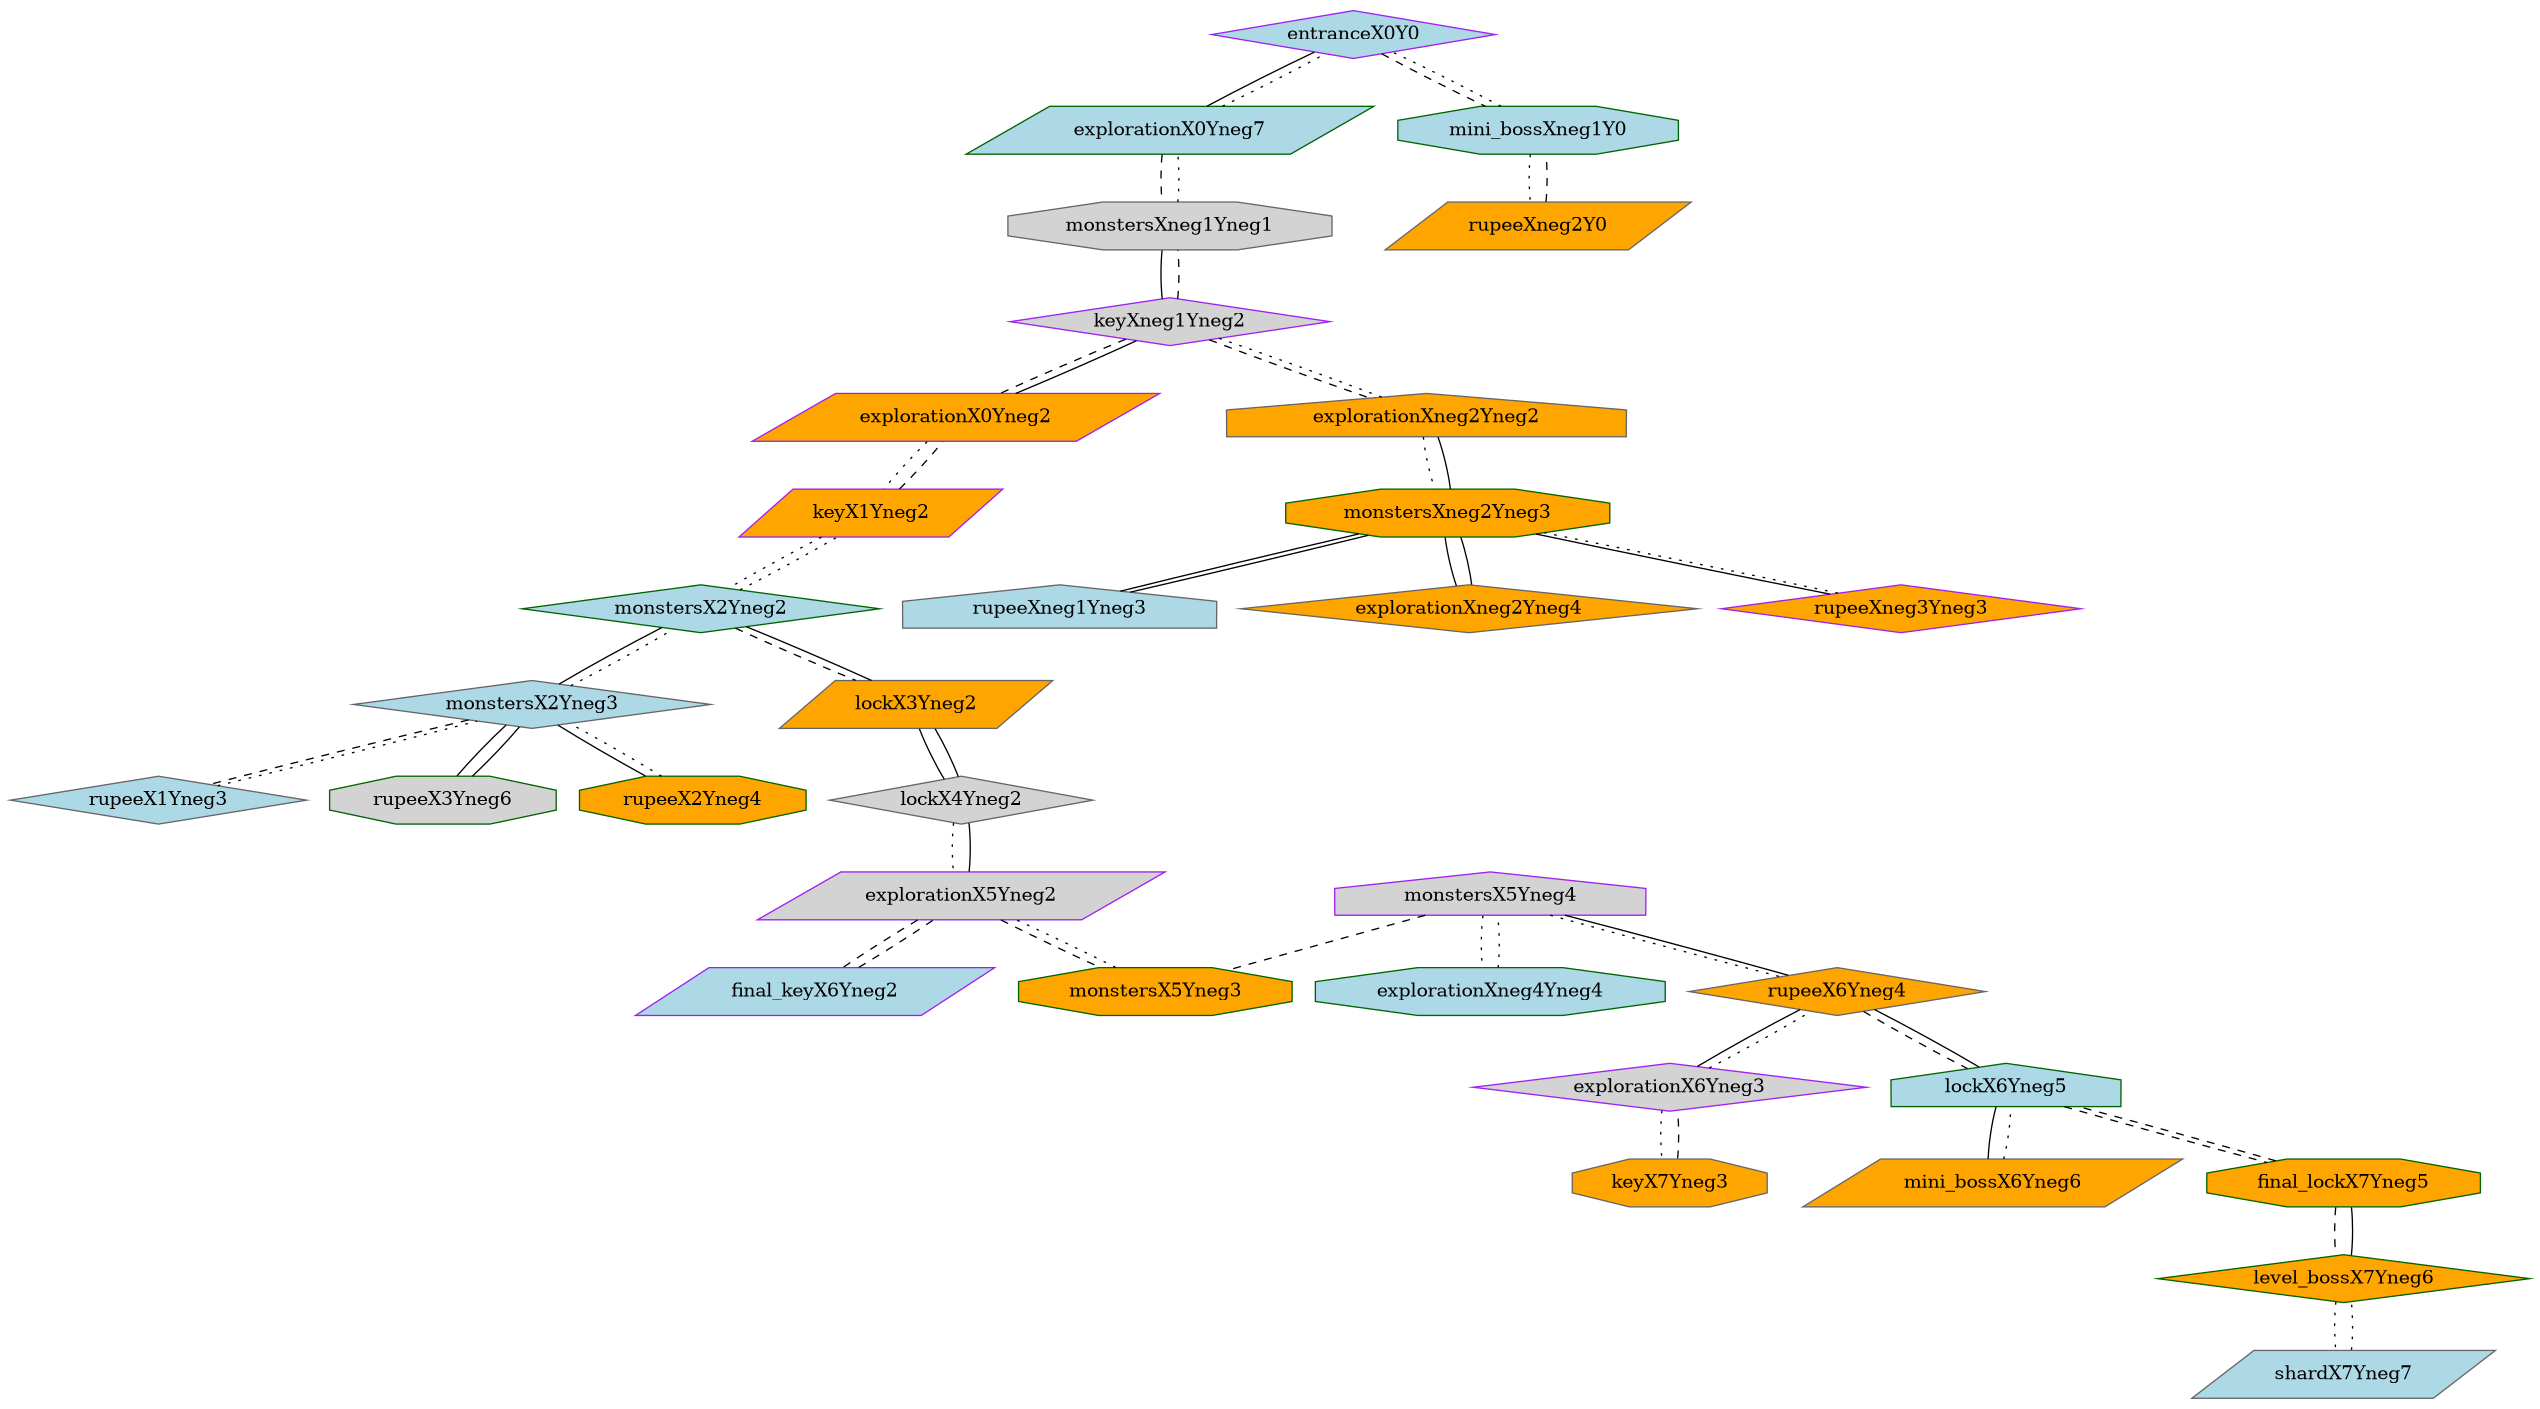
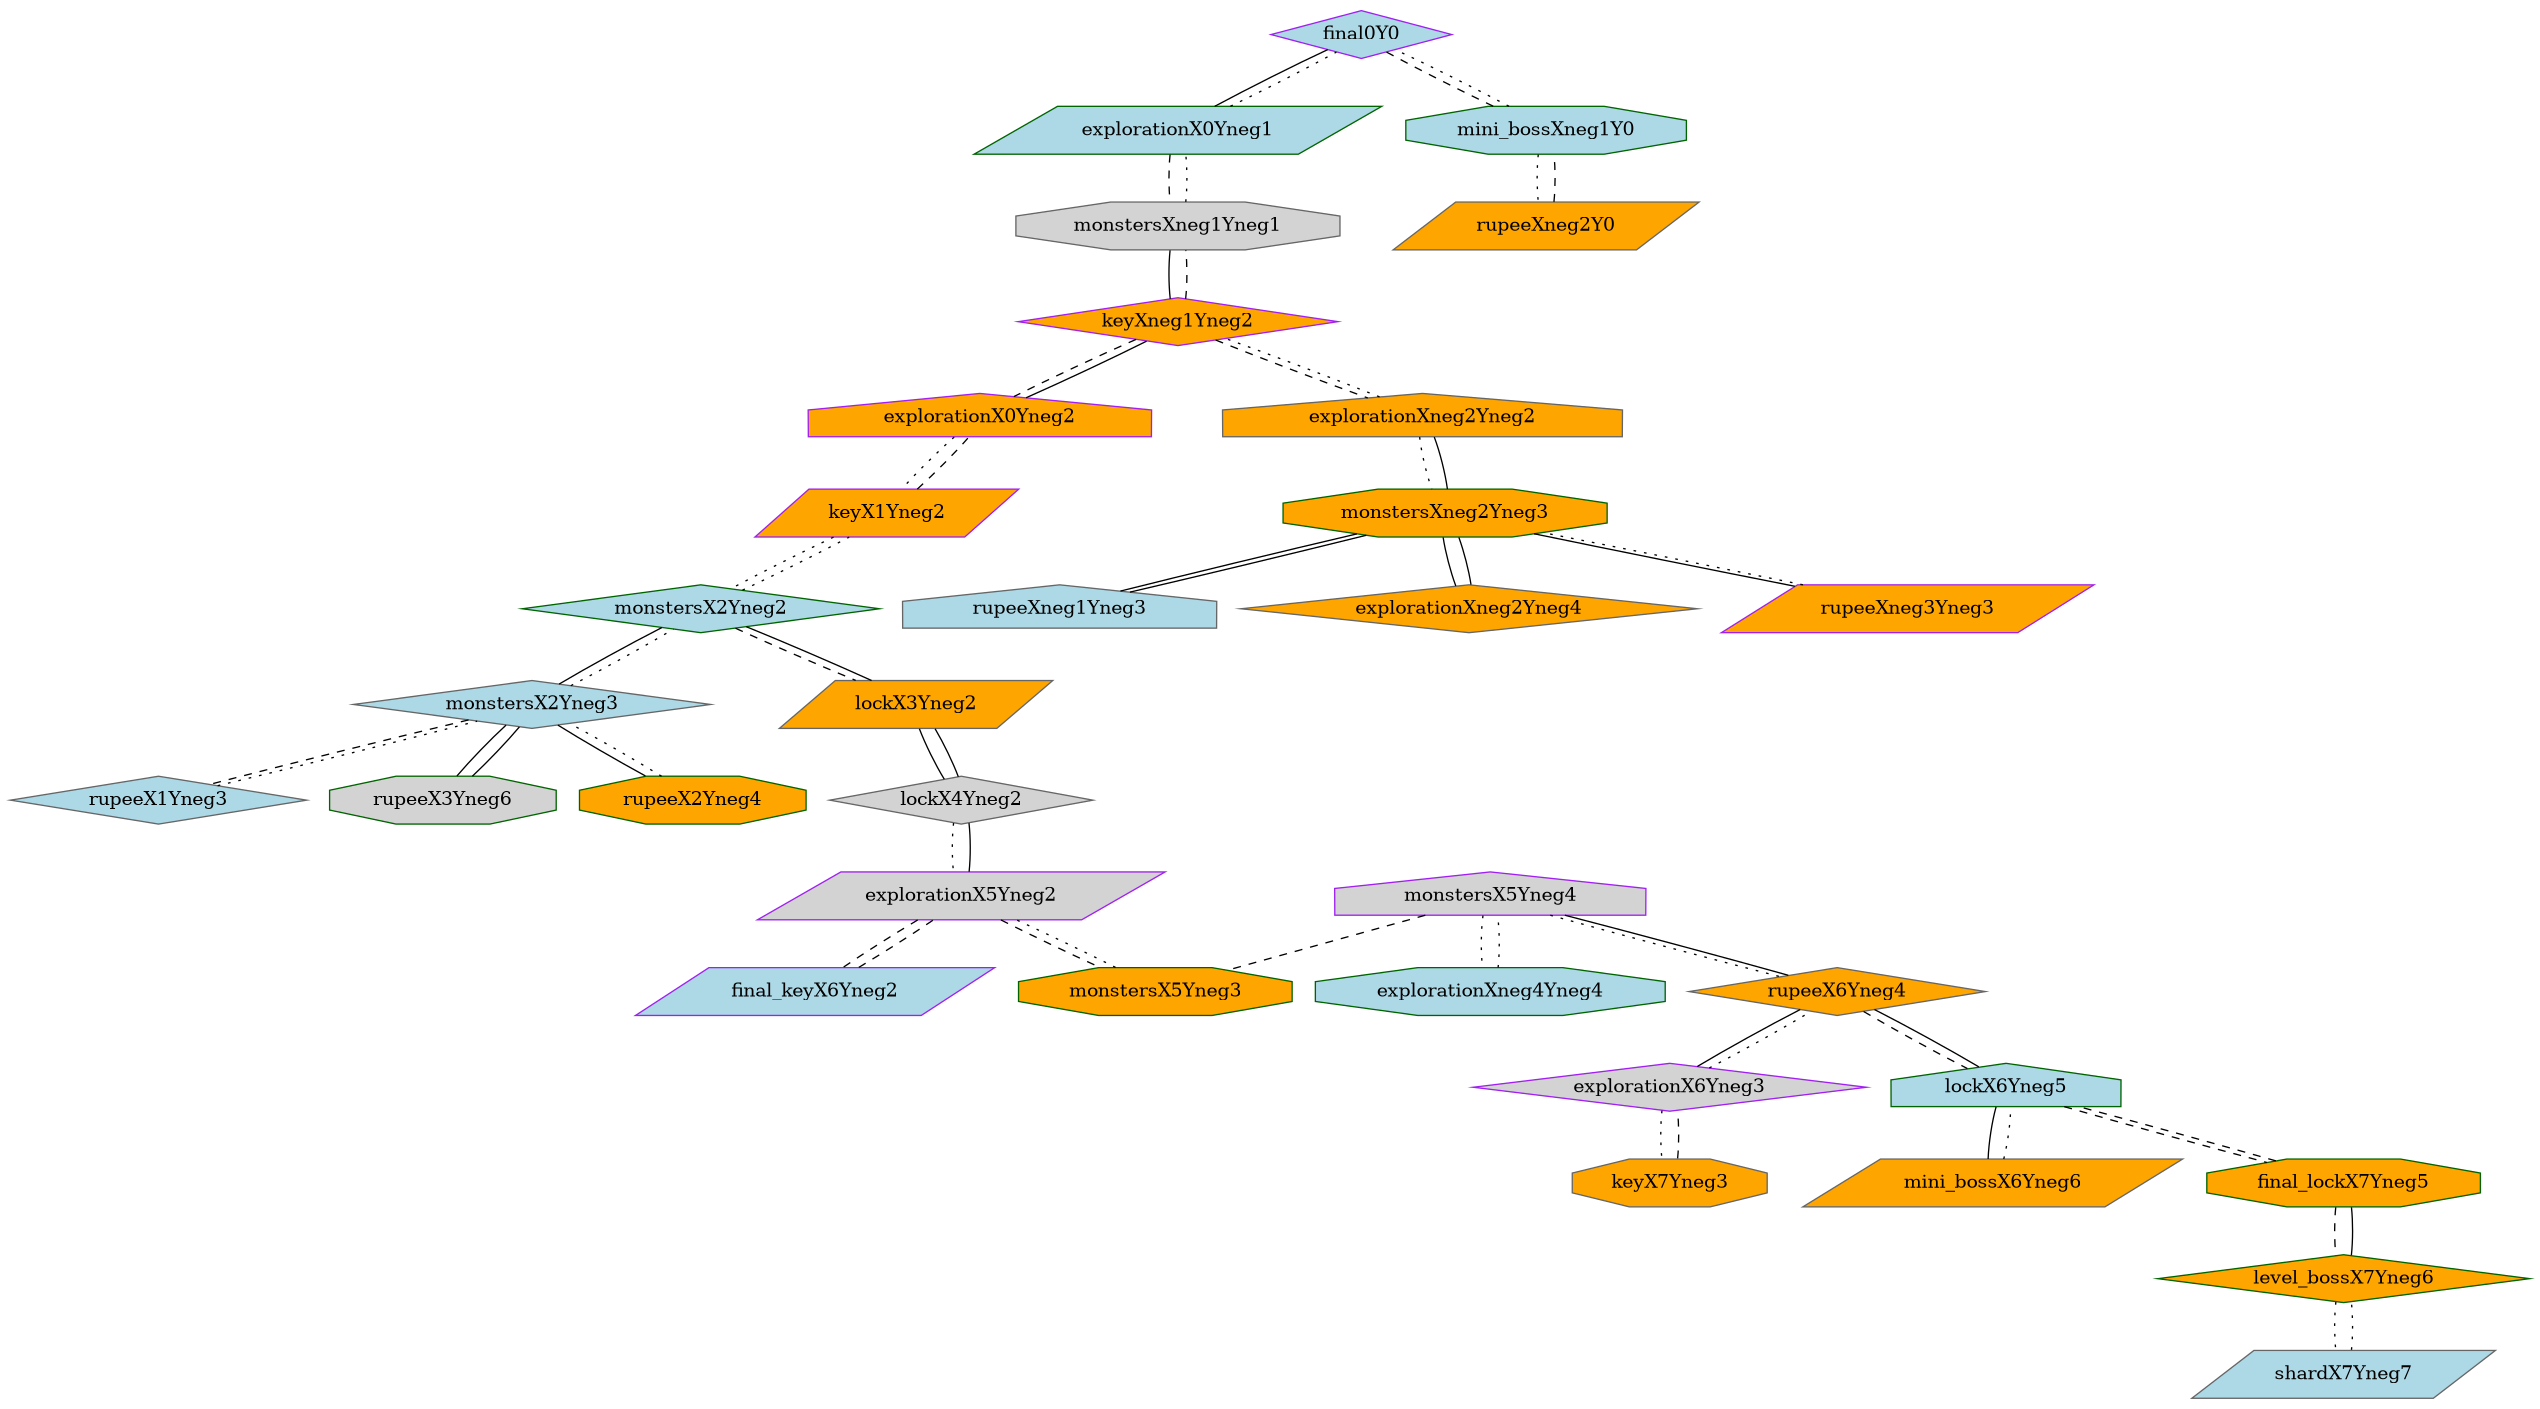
(1353, 35) -> (1361, 35)
(1170, 130) -> (1178, 130)
(1170, 322) -> (1178, 322)
(956, 417) -> (980, 417)
(1901, 609) -> (1908, 609)
